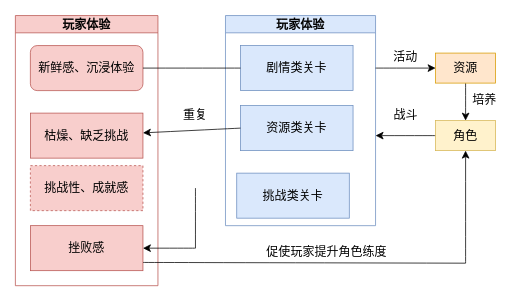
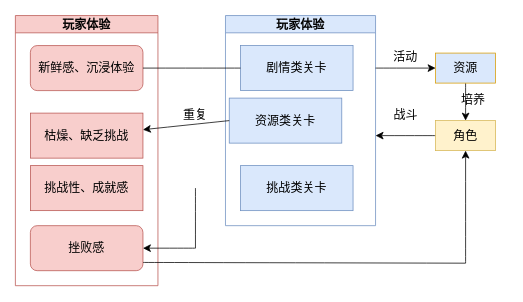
(465, 68) -> (465, 68)
(484, 100) -> (473, 100)
(297, 128) -> (285, 120)
(87, 188) -> (87, 188)
(293, 195) -> (297, 188)
(87, 248) -> (87, 248)
(327, 252) -> none
